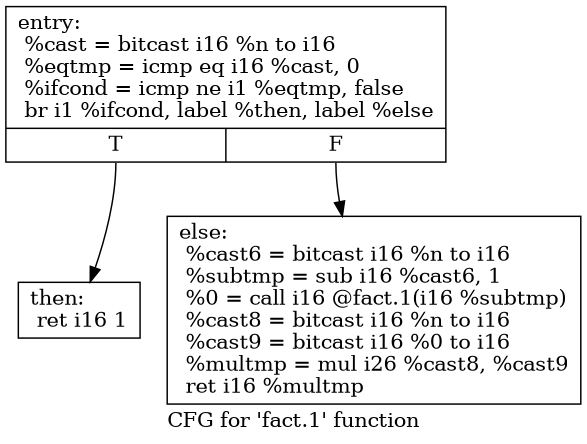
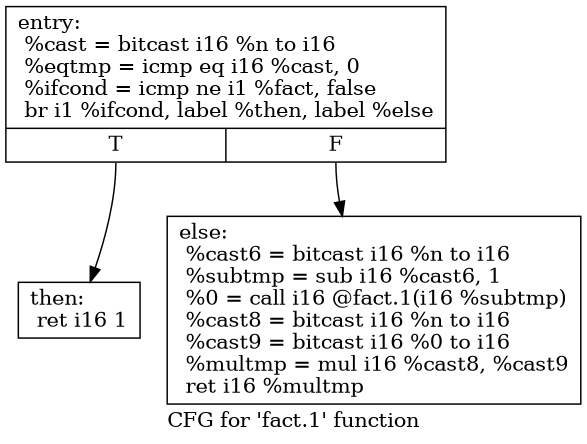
(211, 89) -> (197, 89)
(374, 364) -> (374, 364)
